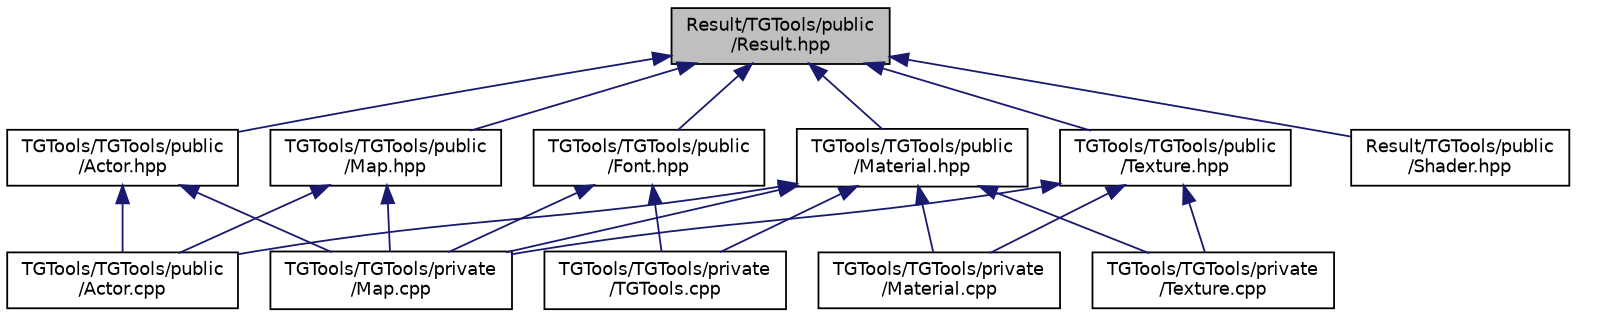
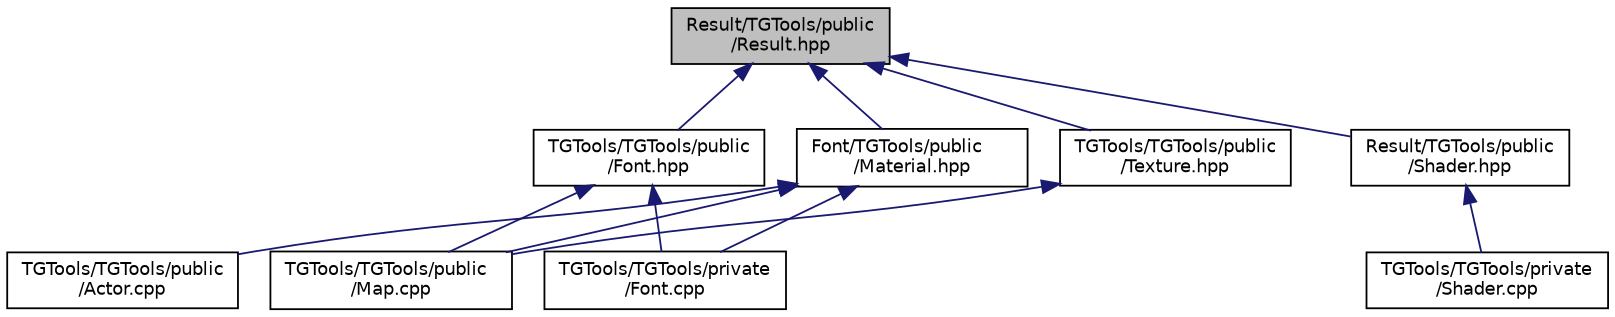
(123, 158) -> none
(386, 158) -> none
(912, 158) -> (912, 158)
(391, 280) -> (391, 280)
(665, 280) -> (665, 280)
(939, 280) -> none
(1213, 280) -> none
none -> (1487, 280)
